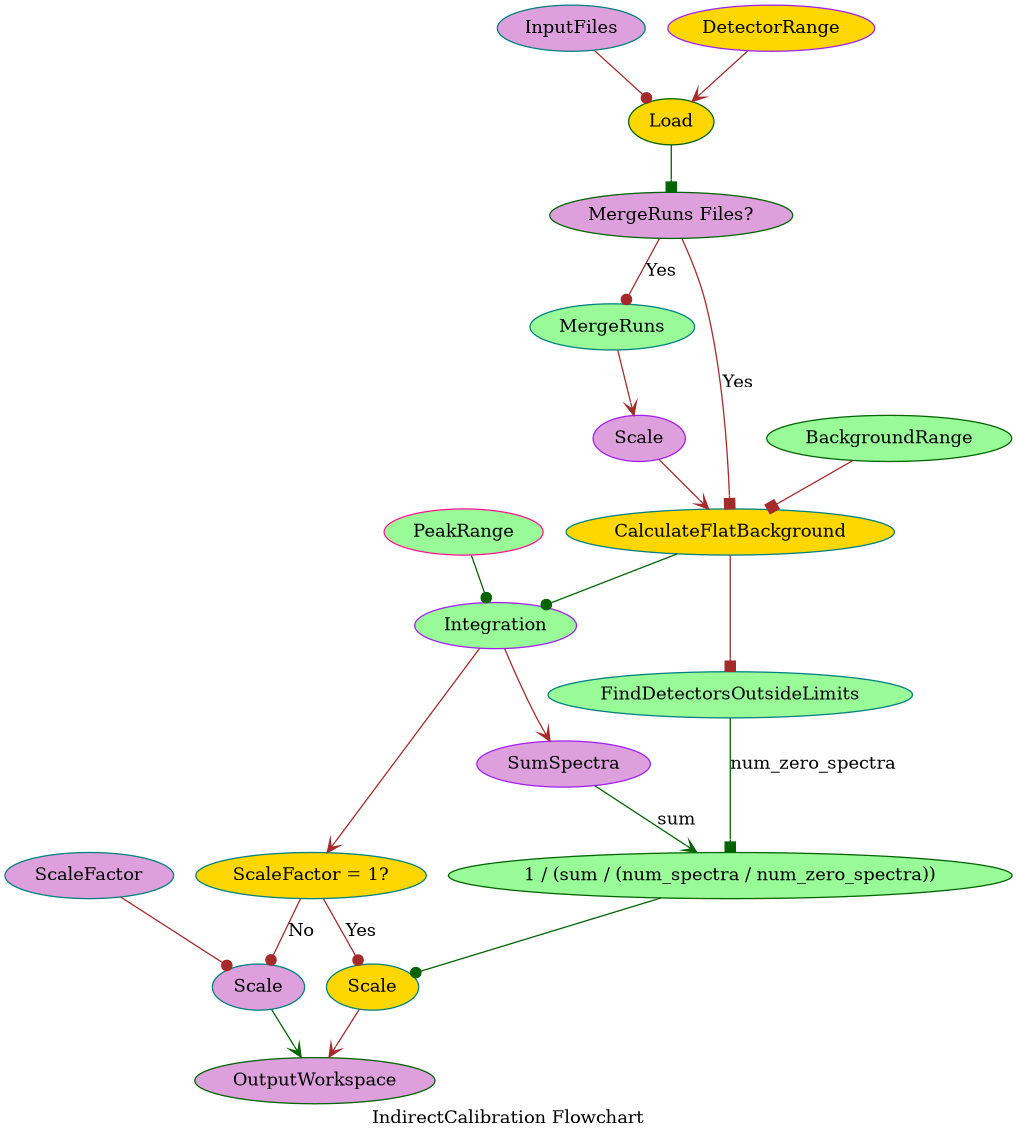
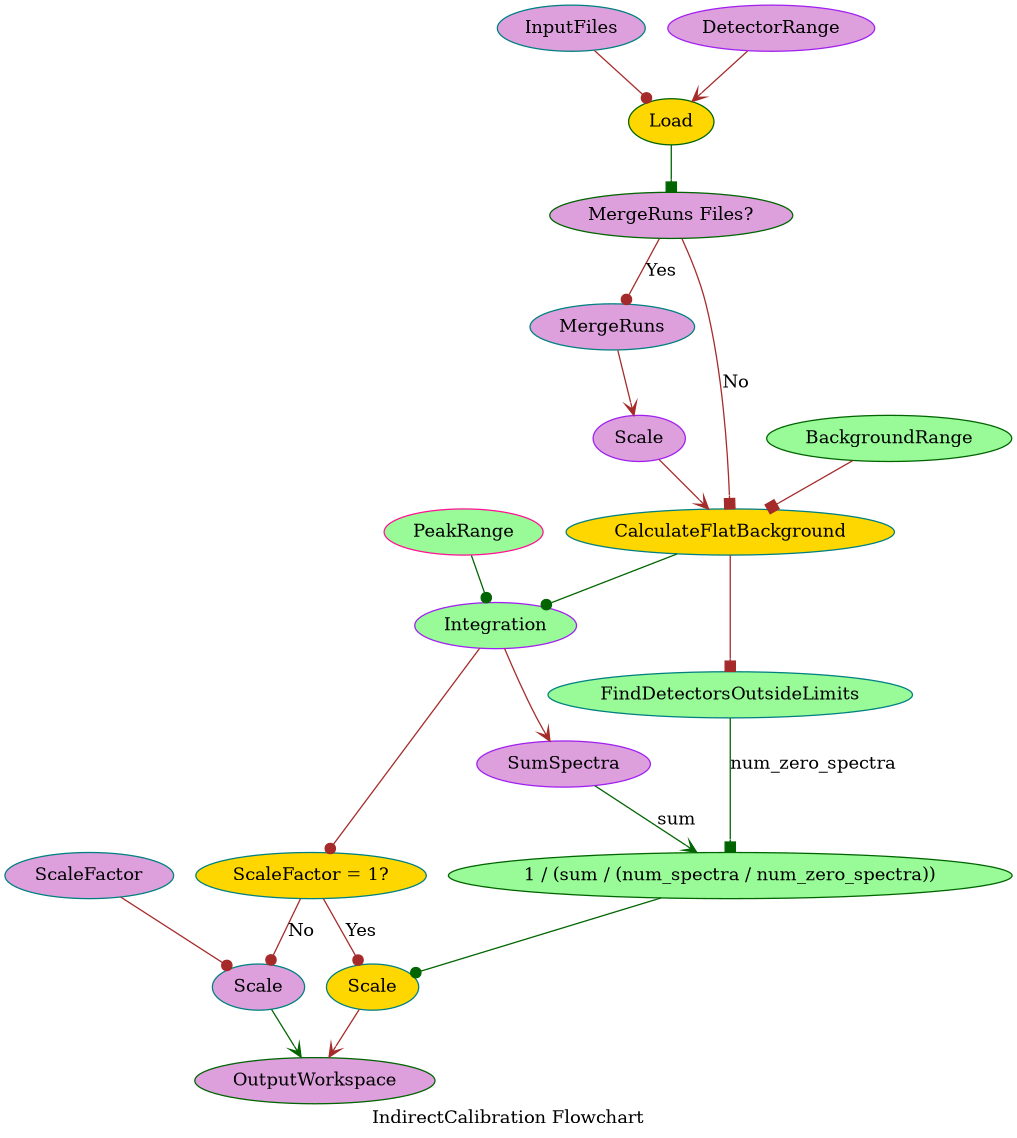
(771, 28) -> (771, 28)
(612, 327) -> (612, 327)
(739, 383) -> (736, 383)
(407, 745) -> (406, 746)
